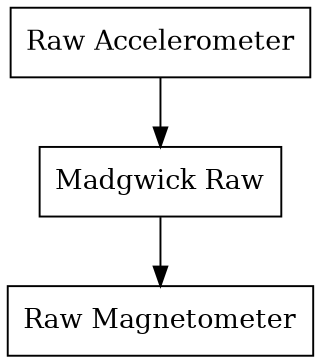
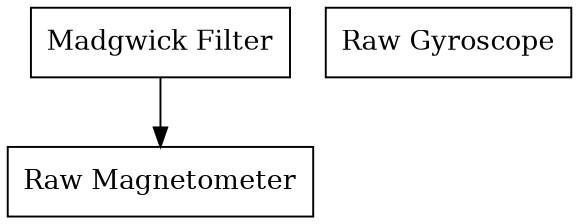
(160, 43) -> none
none -> (449, 43)
(160, 182) -> (160, 43)
